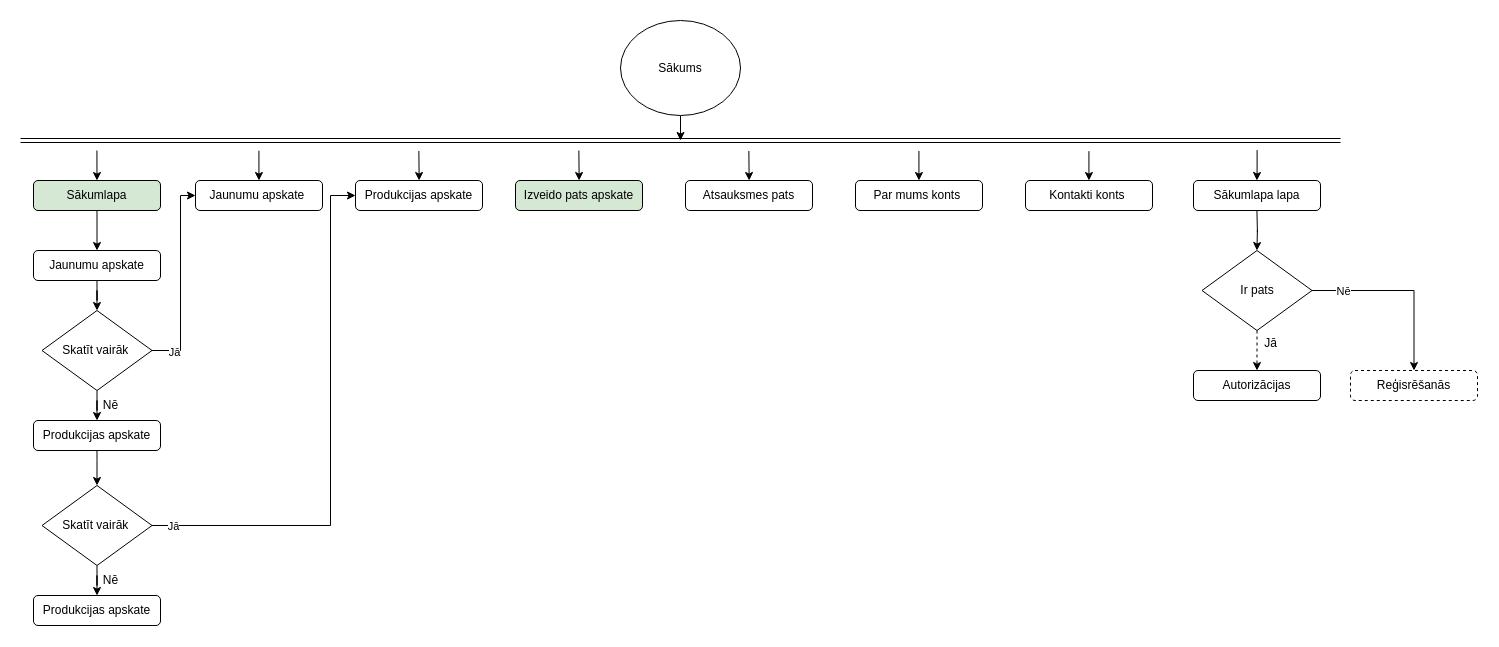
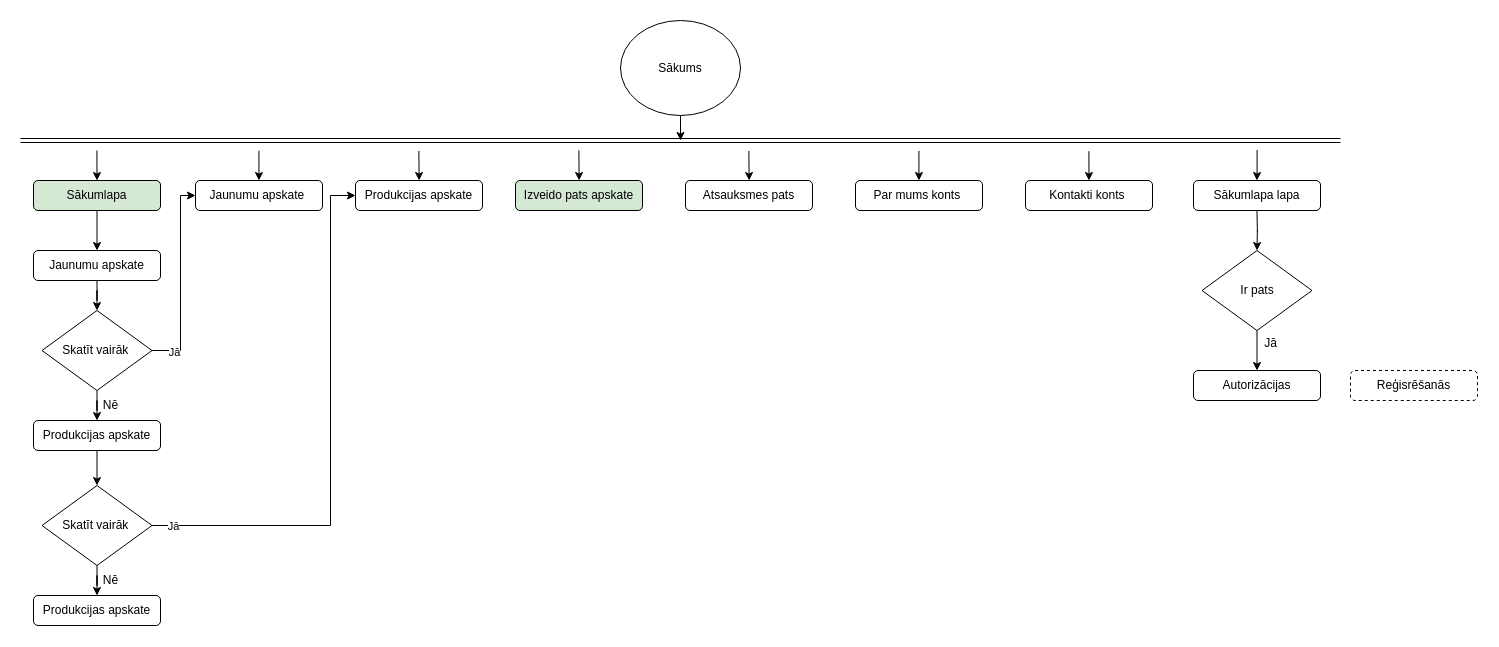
(1399, 291) -> none
(1257, 346) -> (1257, 346)
